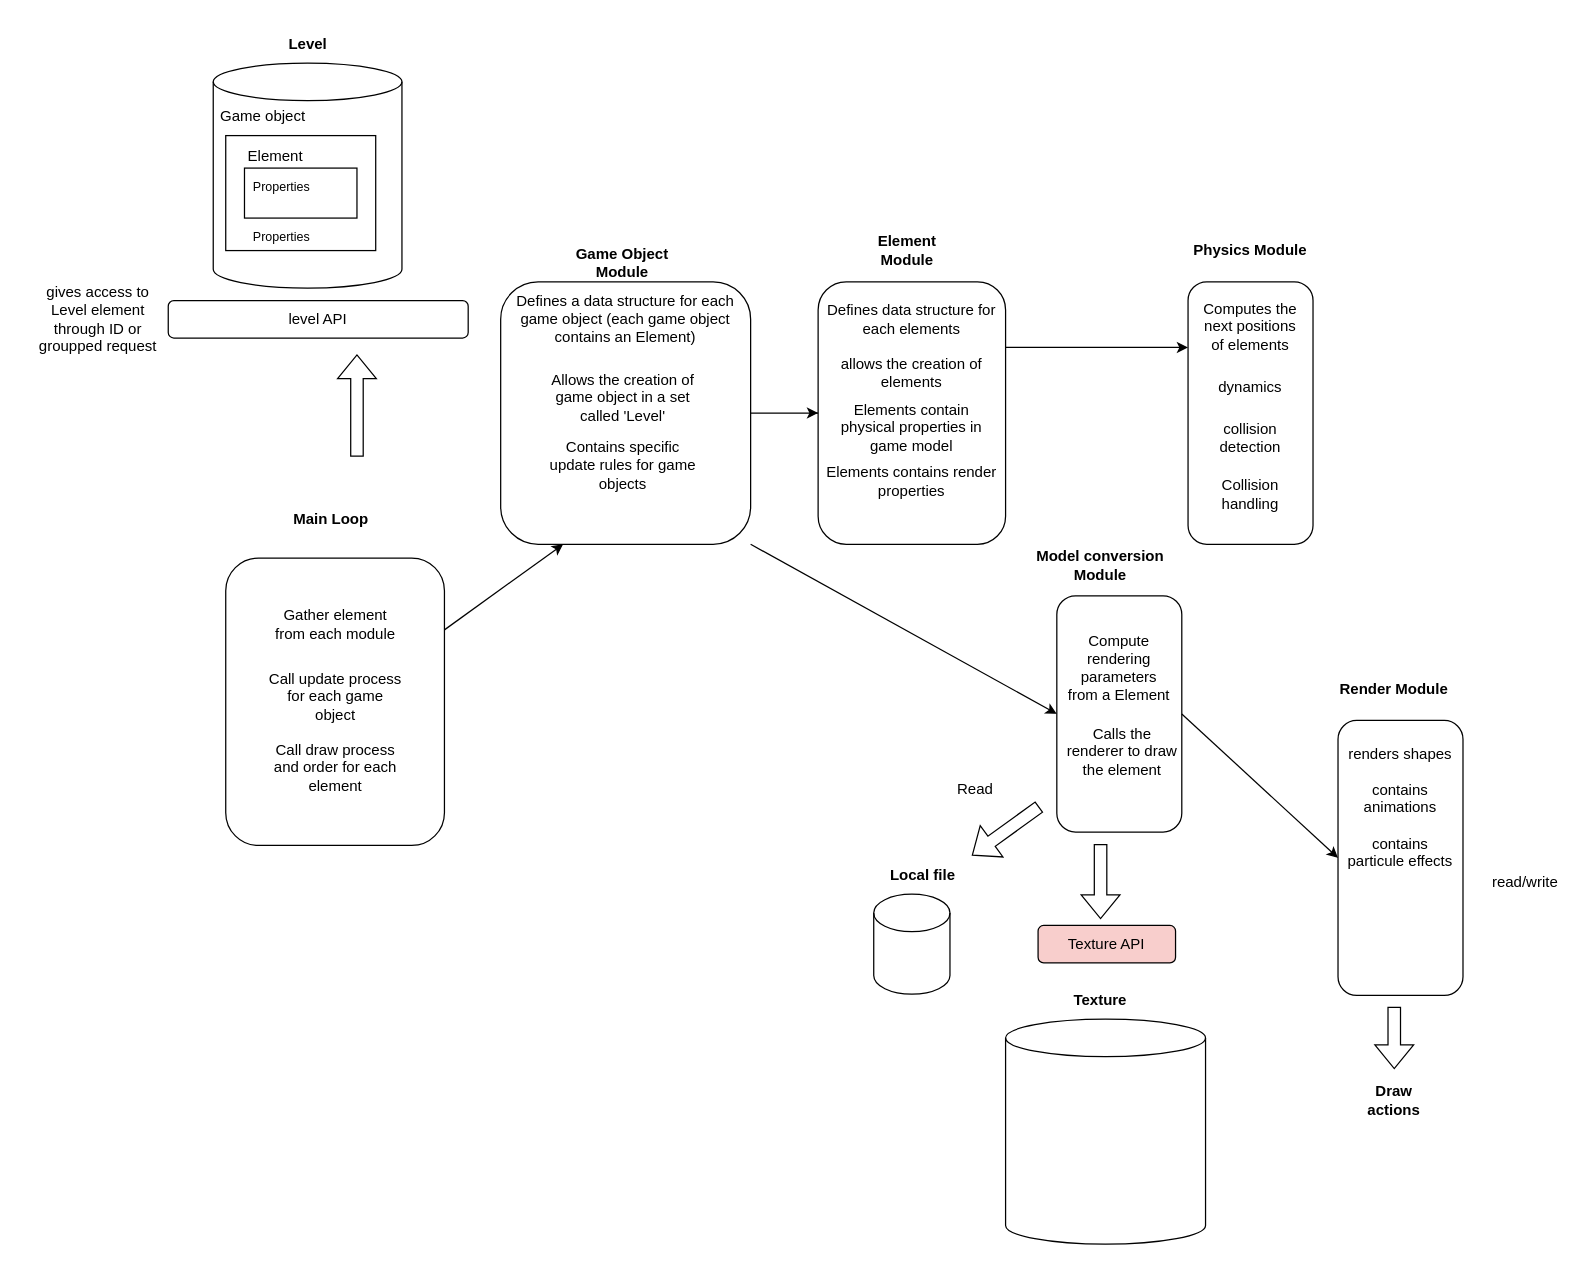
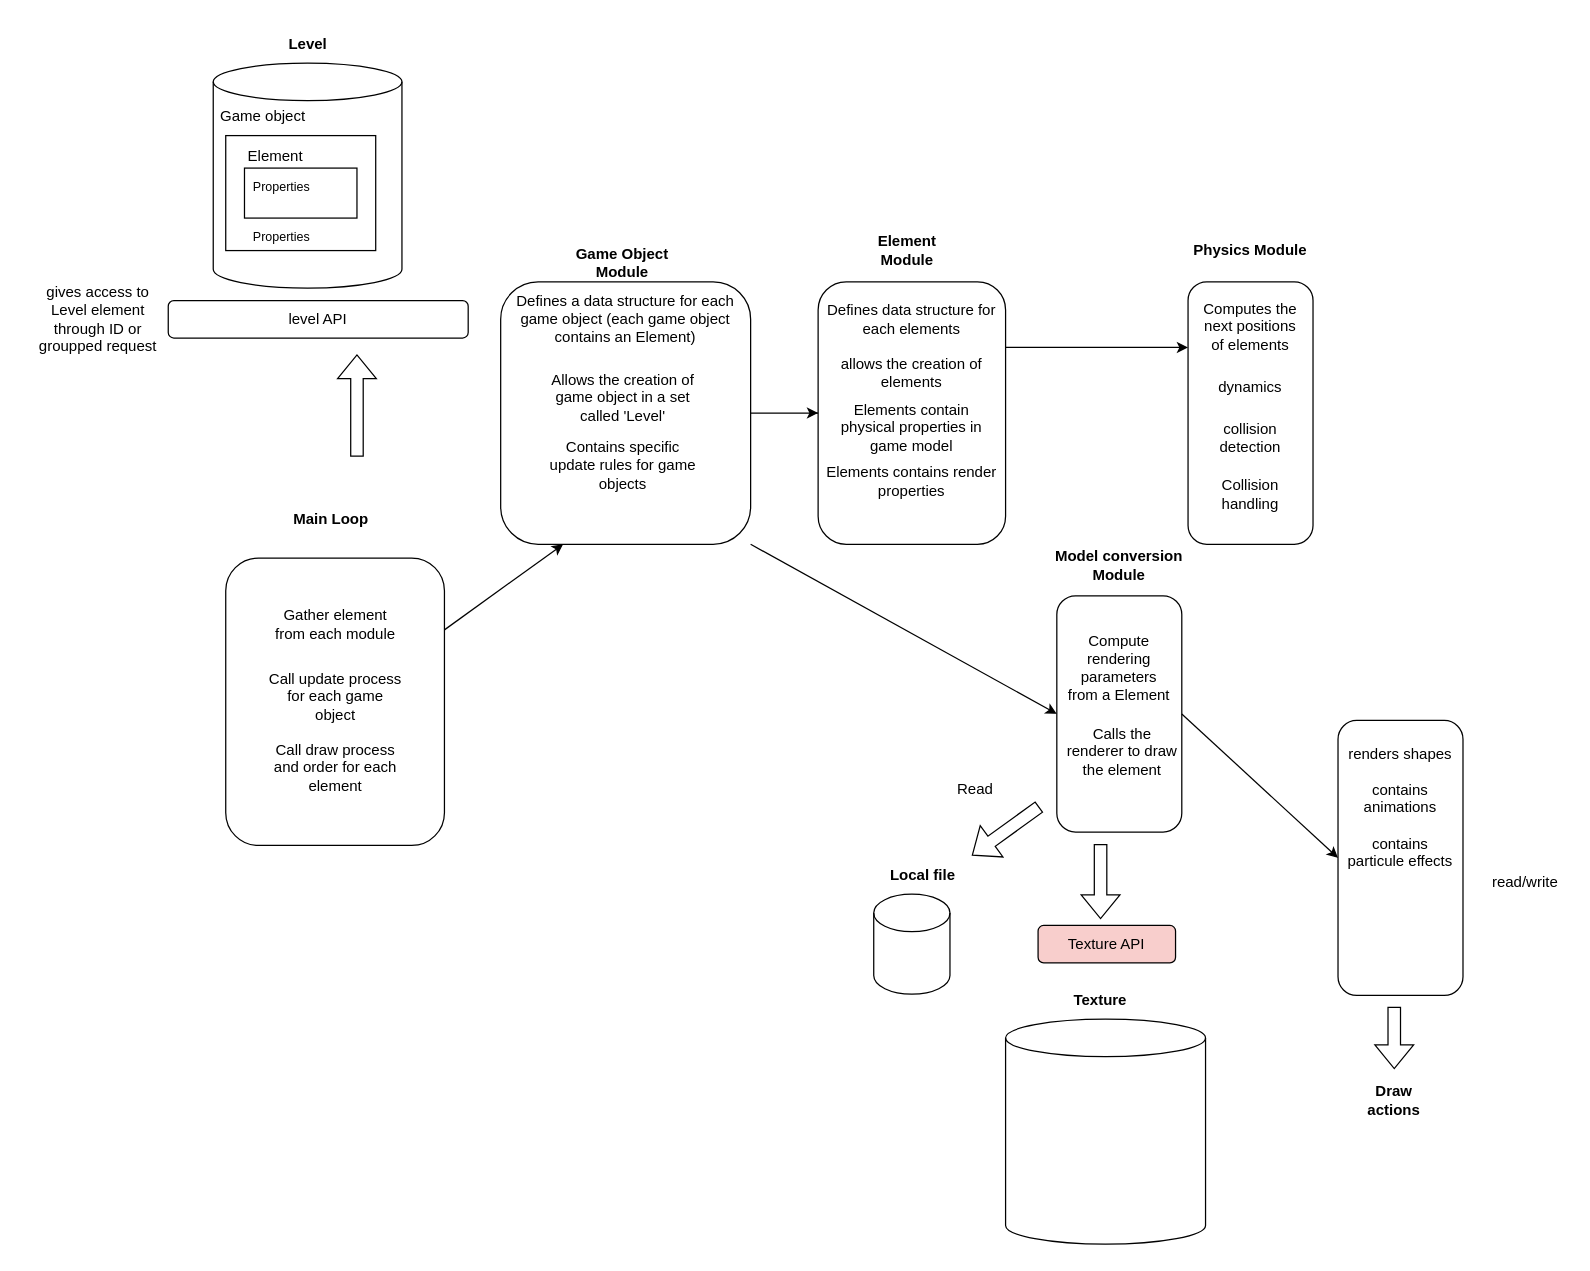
(1101, 565) -> (1119, 565)
(1394, 689) -> none
